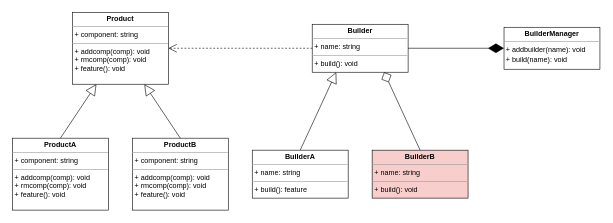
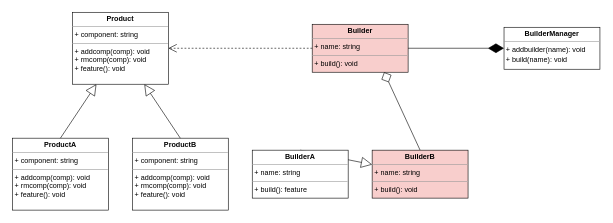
(360, 48) -> (360, 48)
(316, 117) -> (355, 161)
